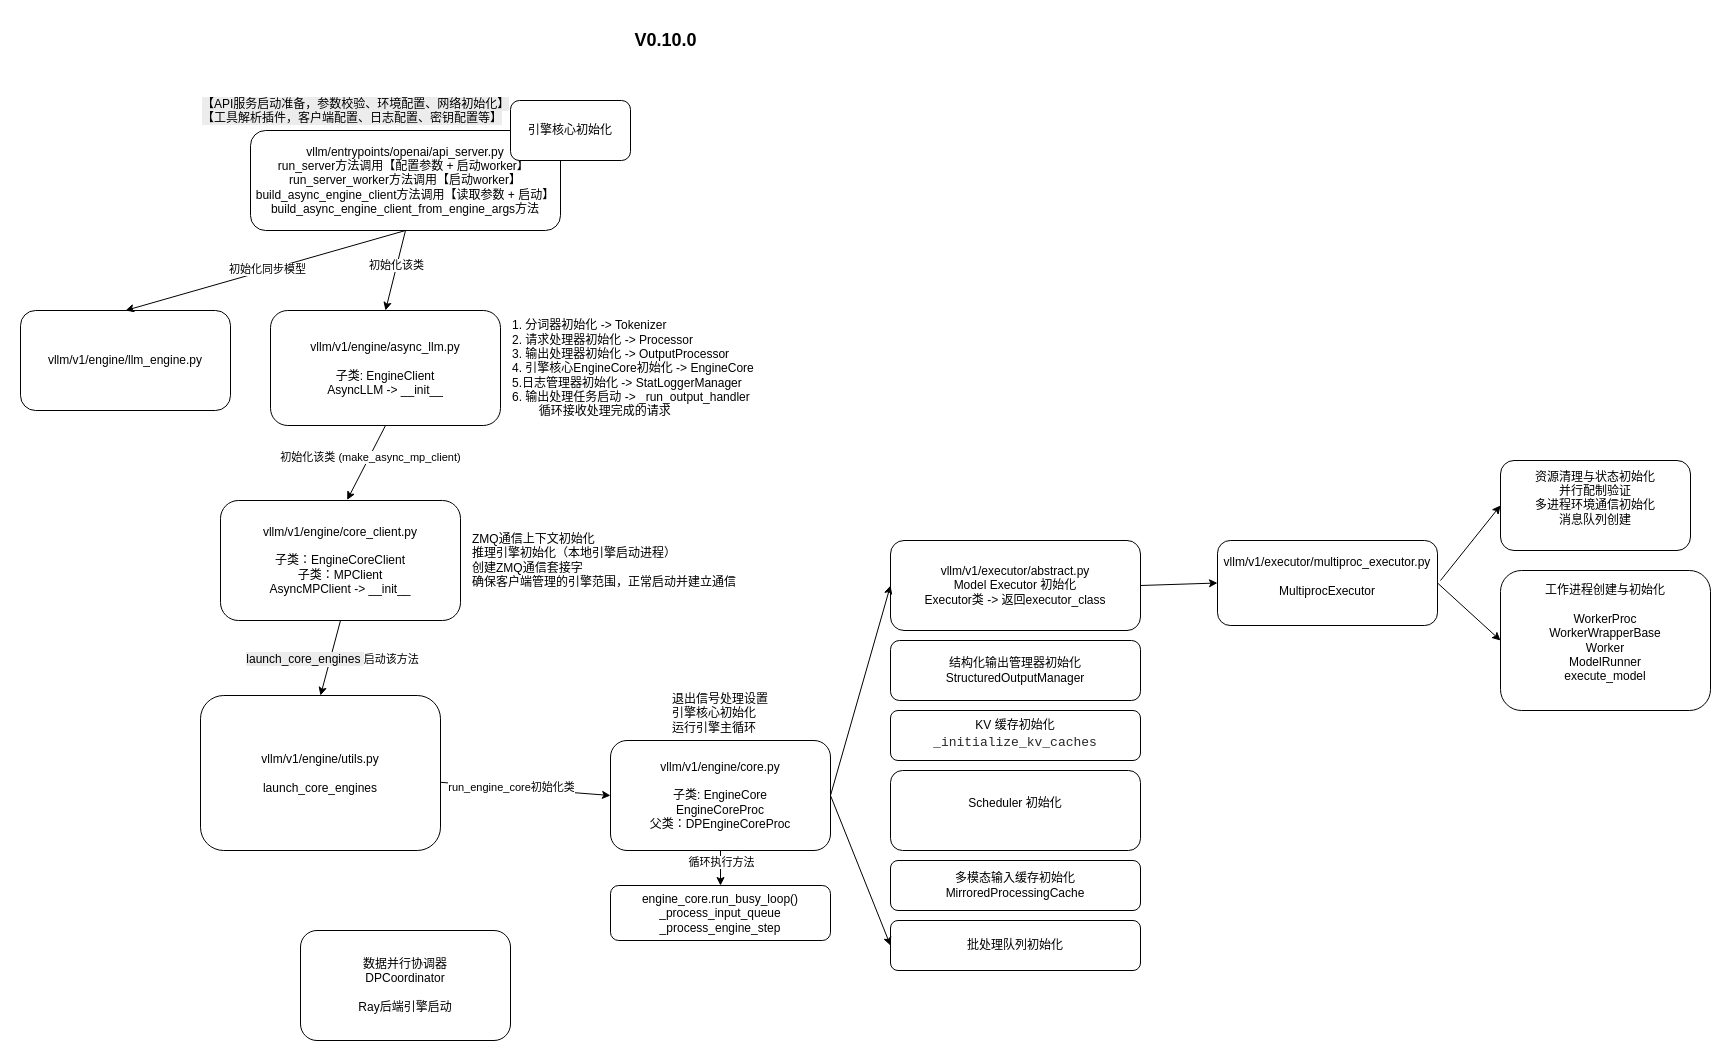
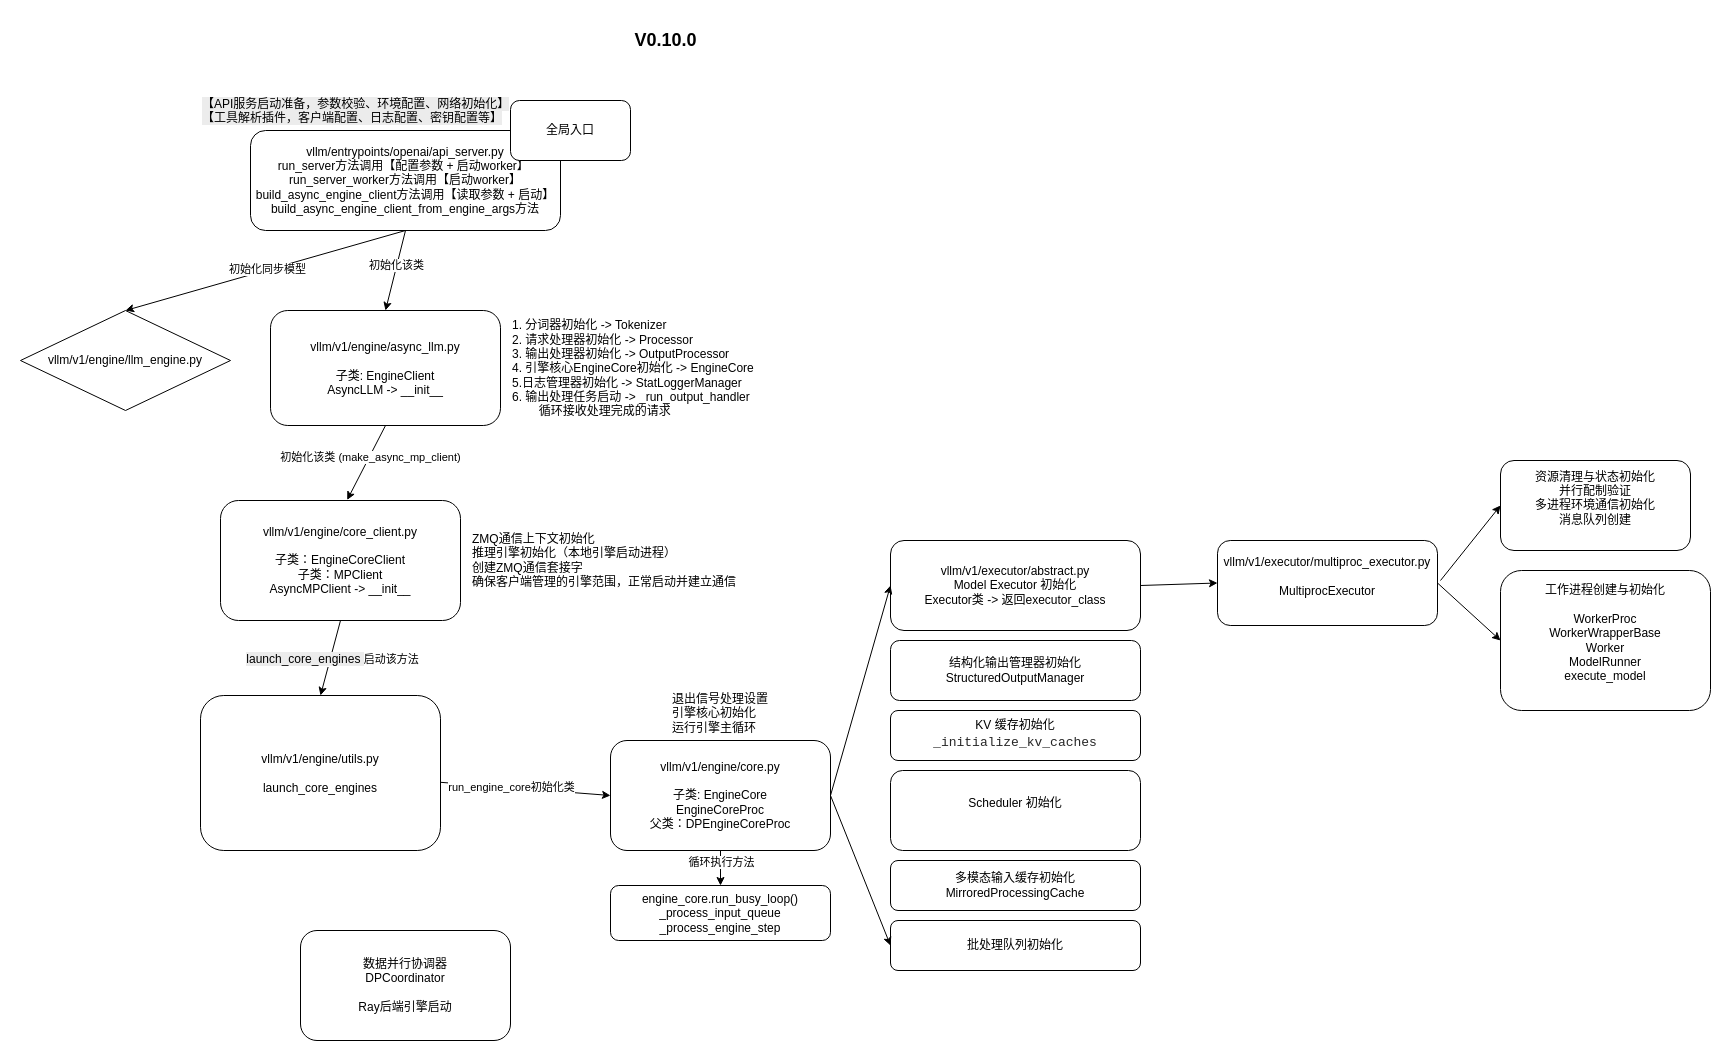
(571, 131) -> (571, 131)
(126, 361) -> (126, 361)
